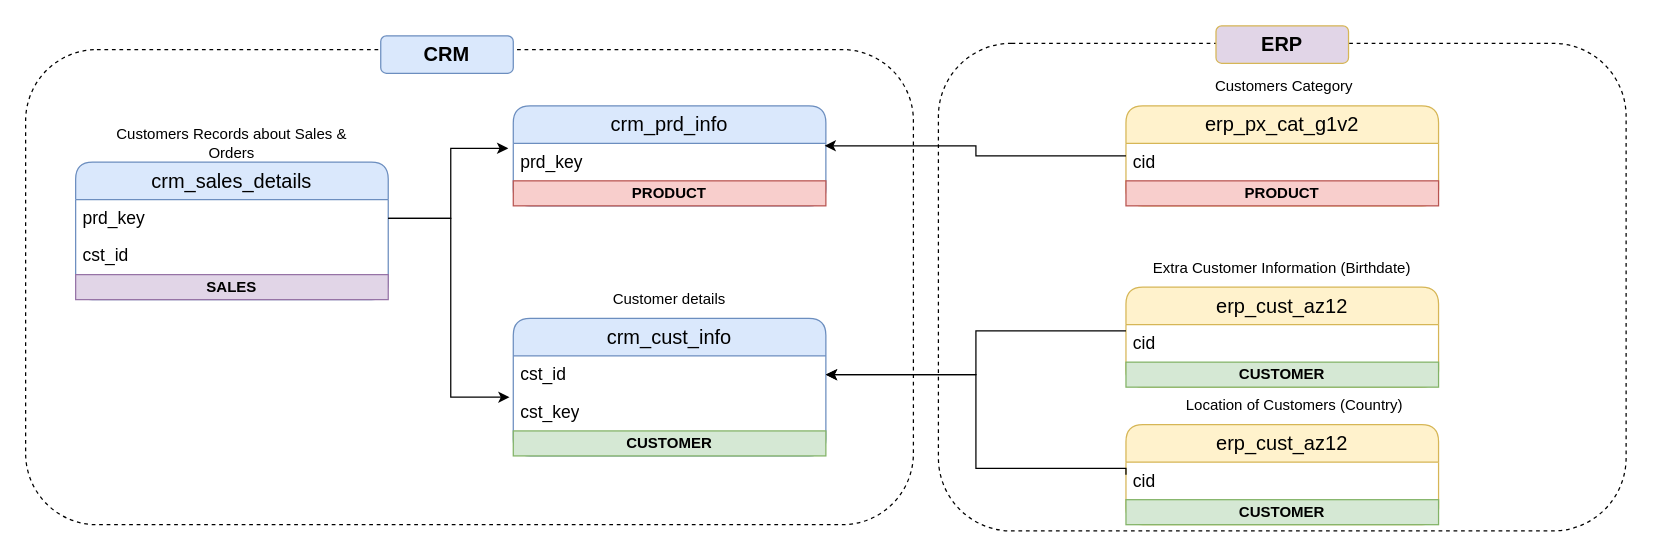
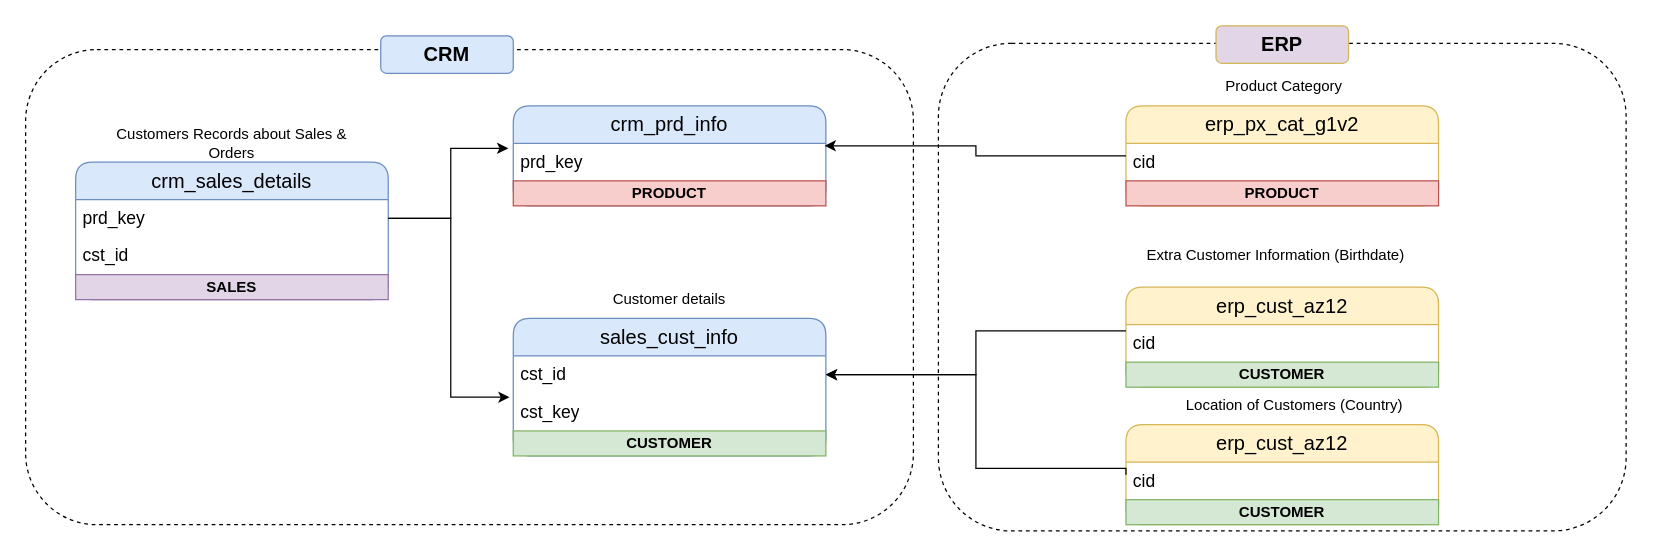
(1282, 87) -> (1282, 87)
(1282, 268) -> (1276, 256)
(669, 337) -> (669, 337)
